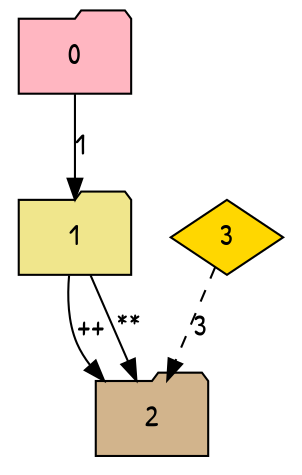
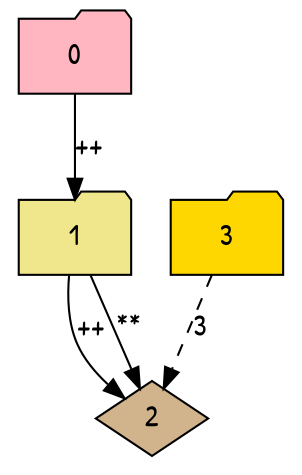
(81, 147) -> (90, 147)
(227, 237) -> (227, 237)
(152, 418) -> (152, 418)
